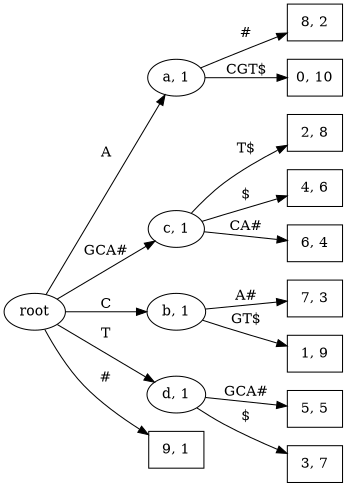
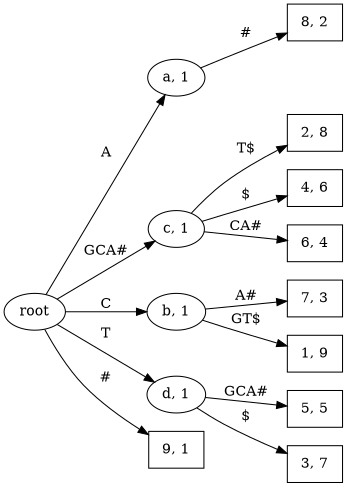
(315, 78) -> none
